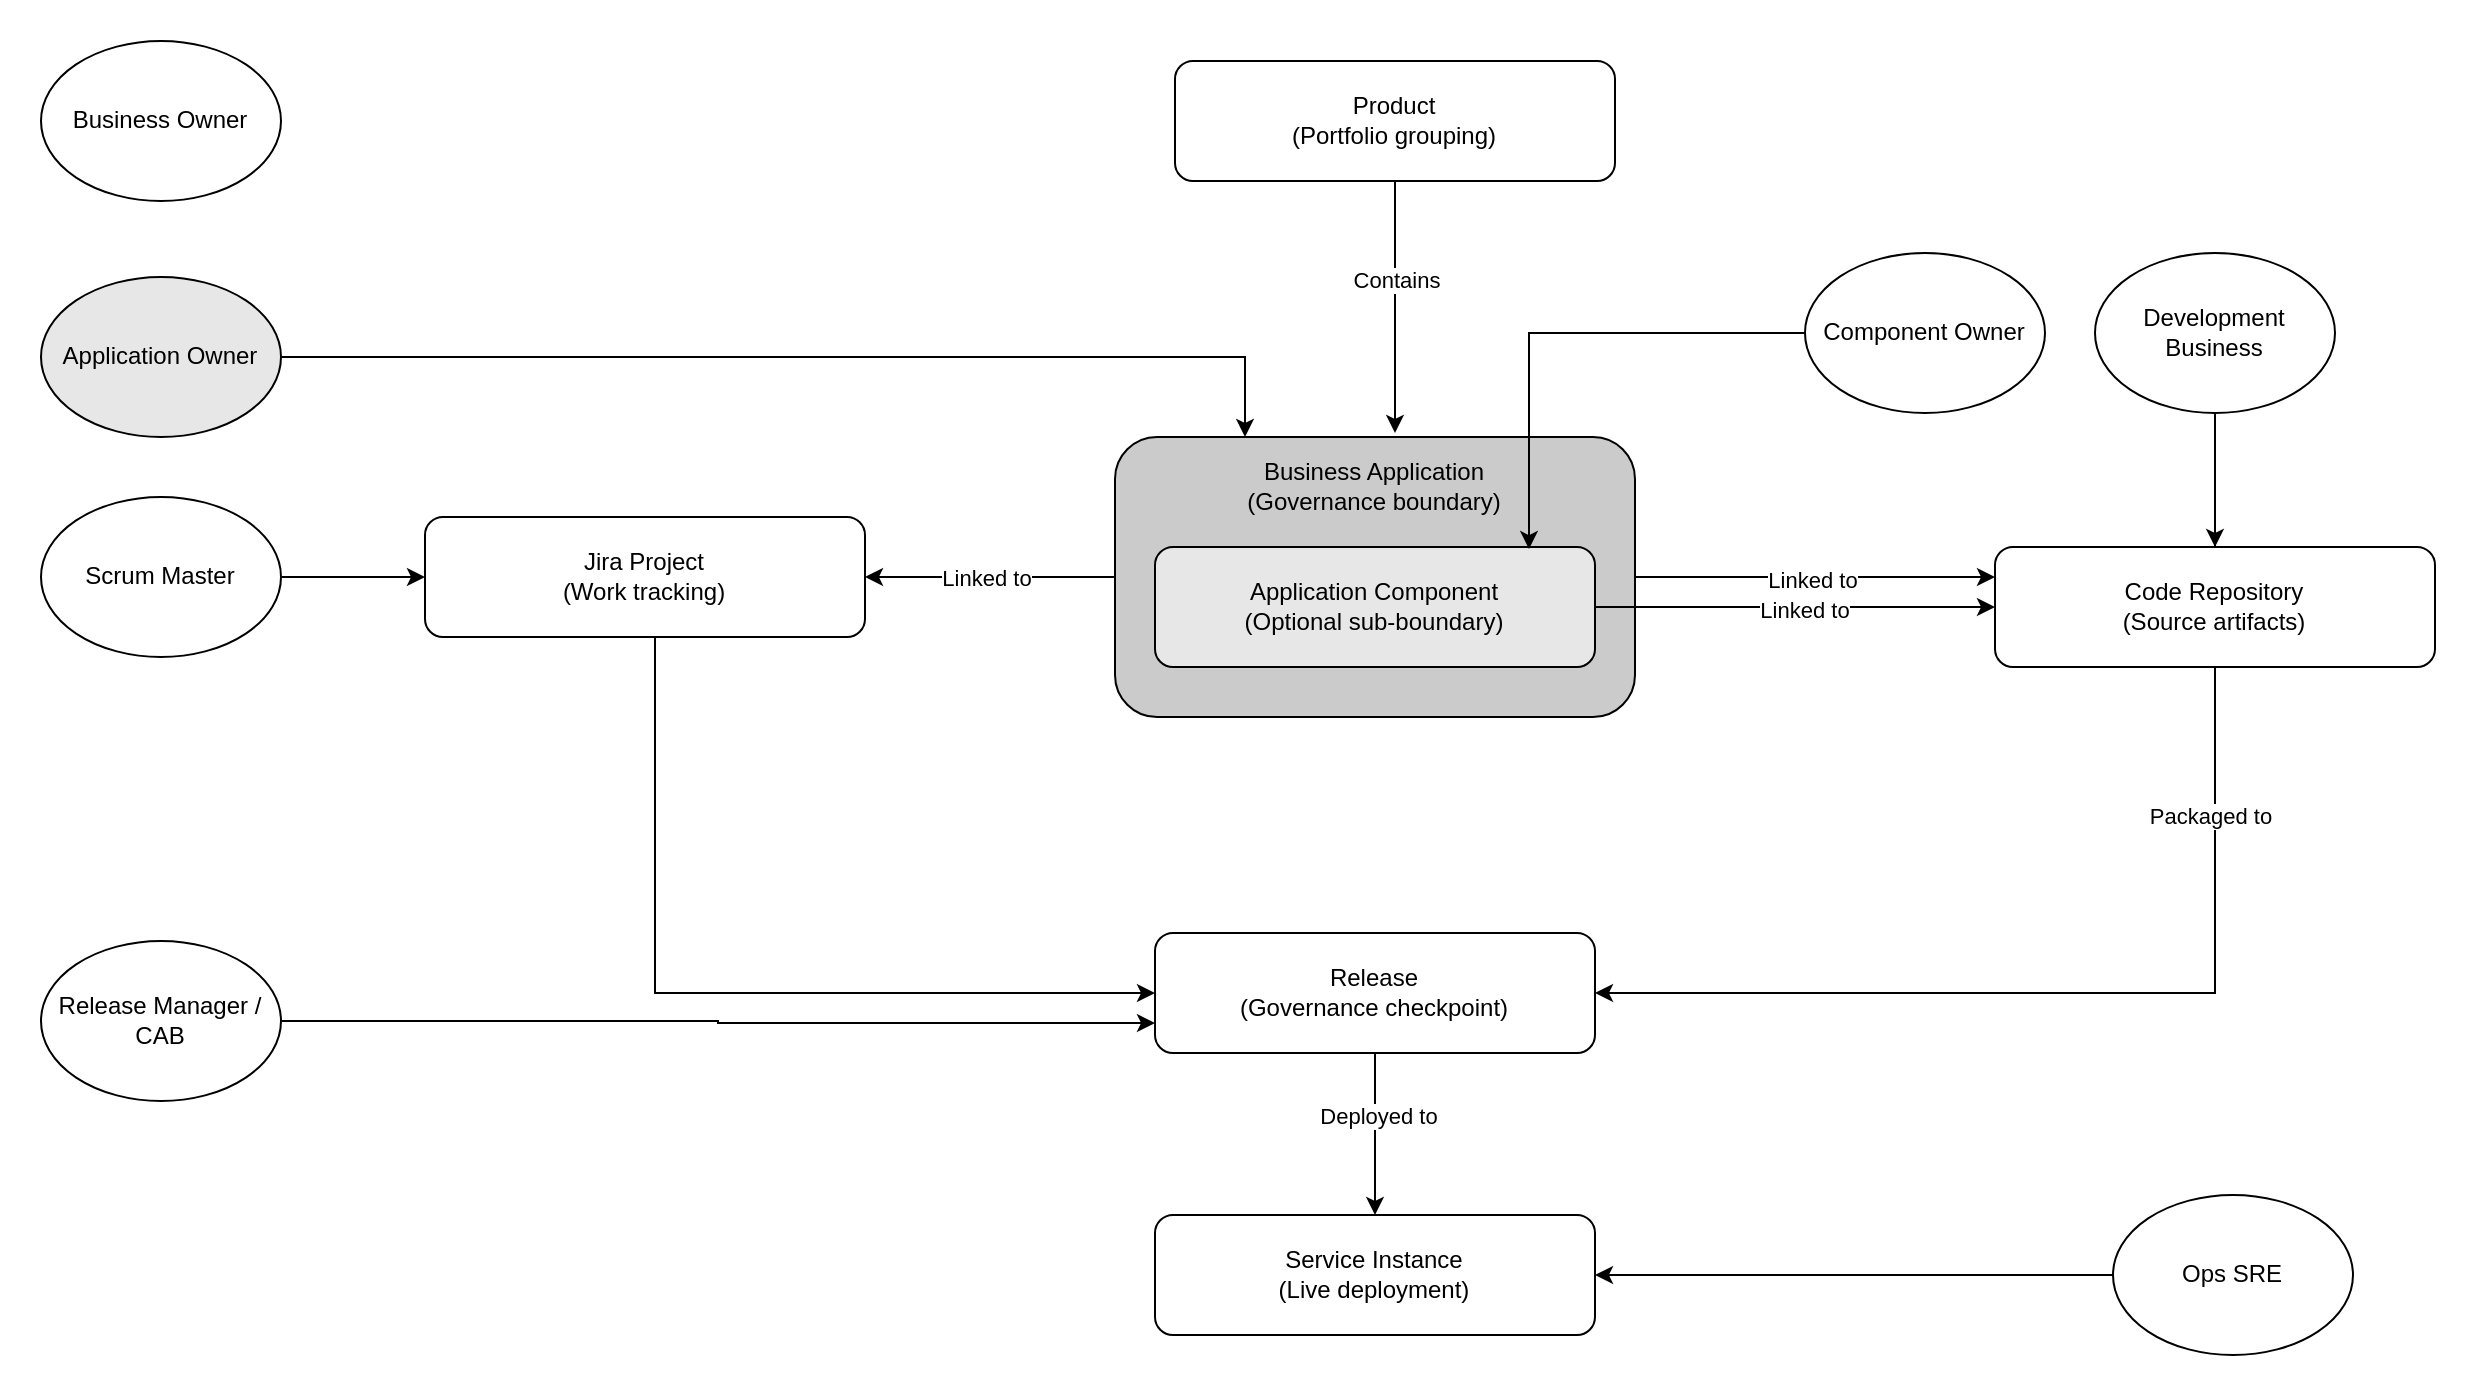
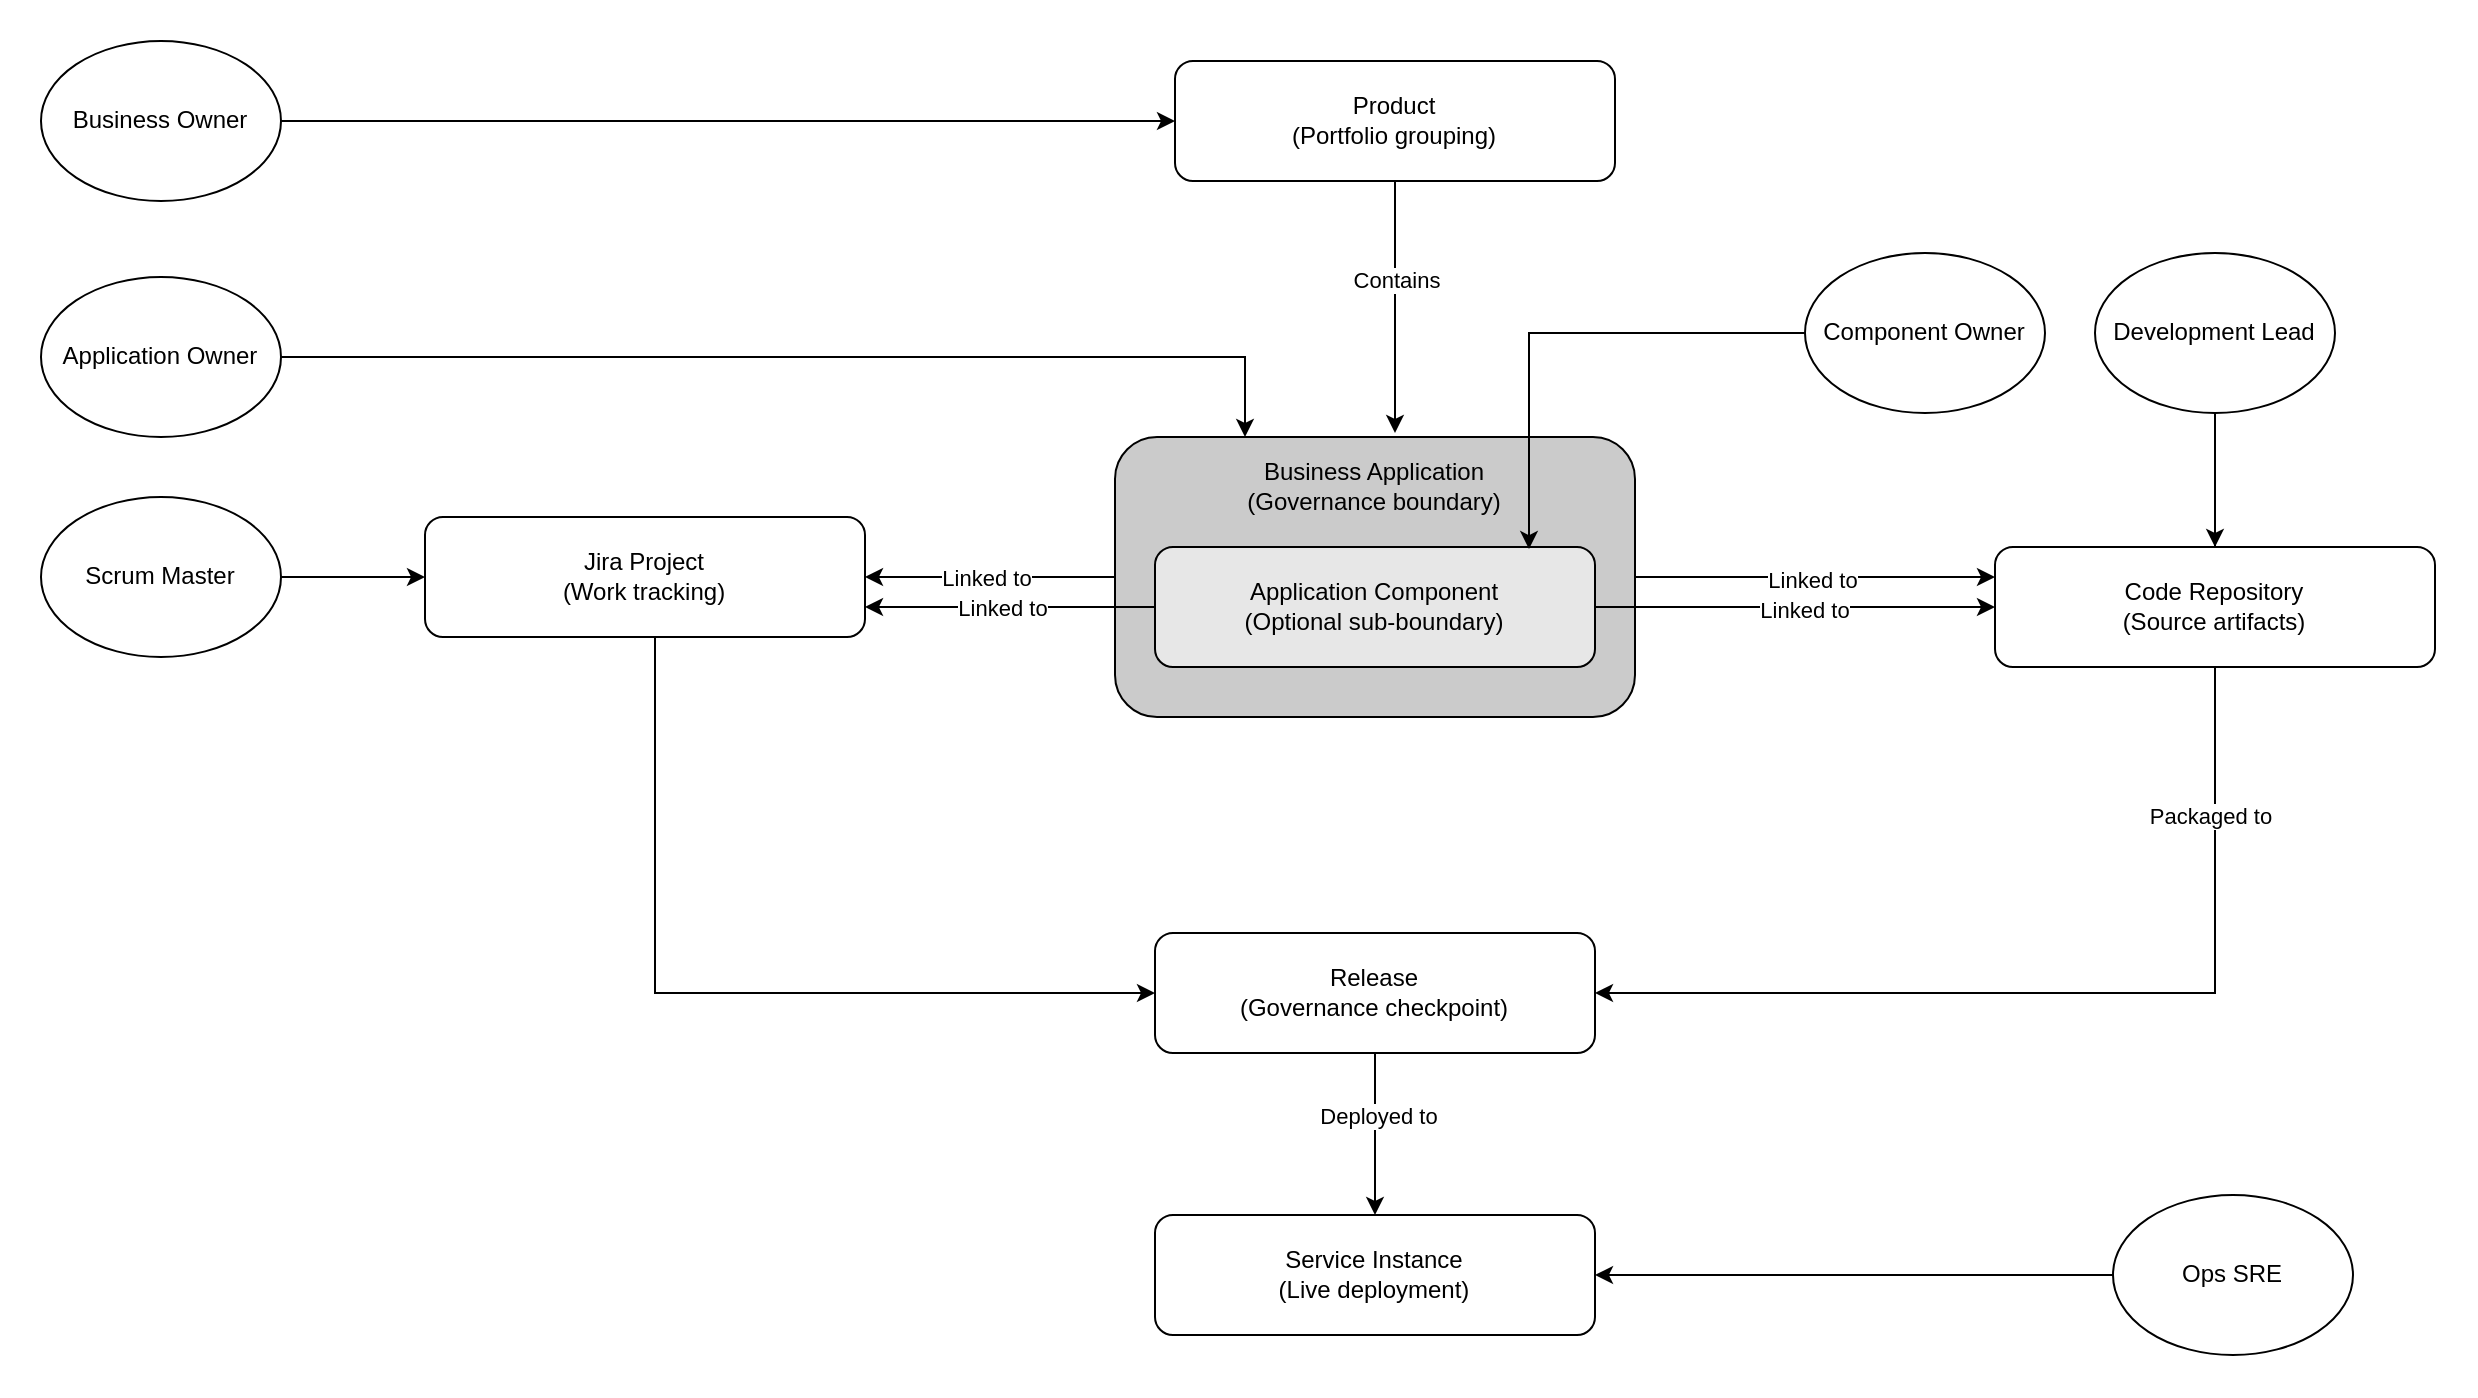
none -> (721, 121)
(2215, 333) -> (2215, 333)
(161, 357) -> (161, 357)
none -> (1017, 607)
(161, 1021) -> none
(712, 1021) -> none
